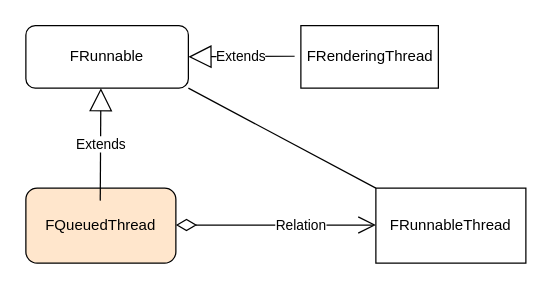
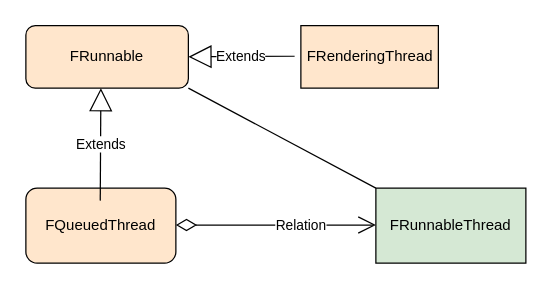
(107, 57) -> (107, 57)
(369, 57) -> (369, 57)
(451, 226) -> (451, 226)
